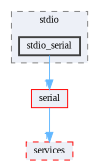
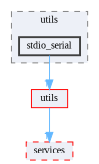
(50, 20) -> (50, 20)
(50, 99) -> (50, 99)
